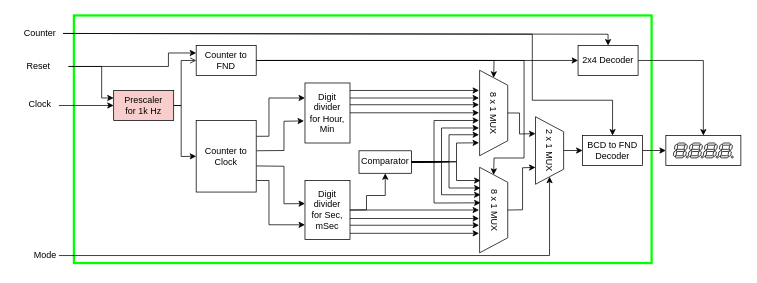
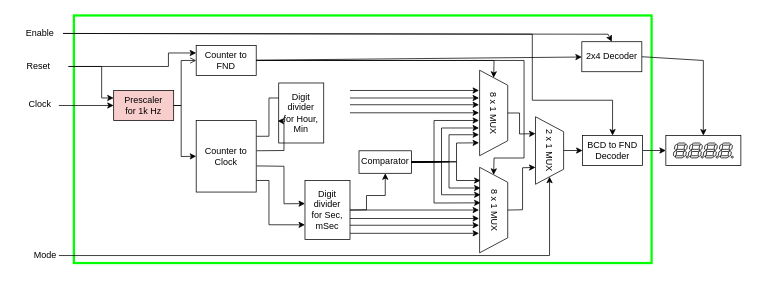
(40, 33) -> (40, 33)
(608, 60) -> (612, 57)
(327, 113) -> (301, 113)
